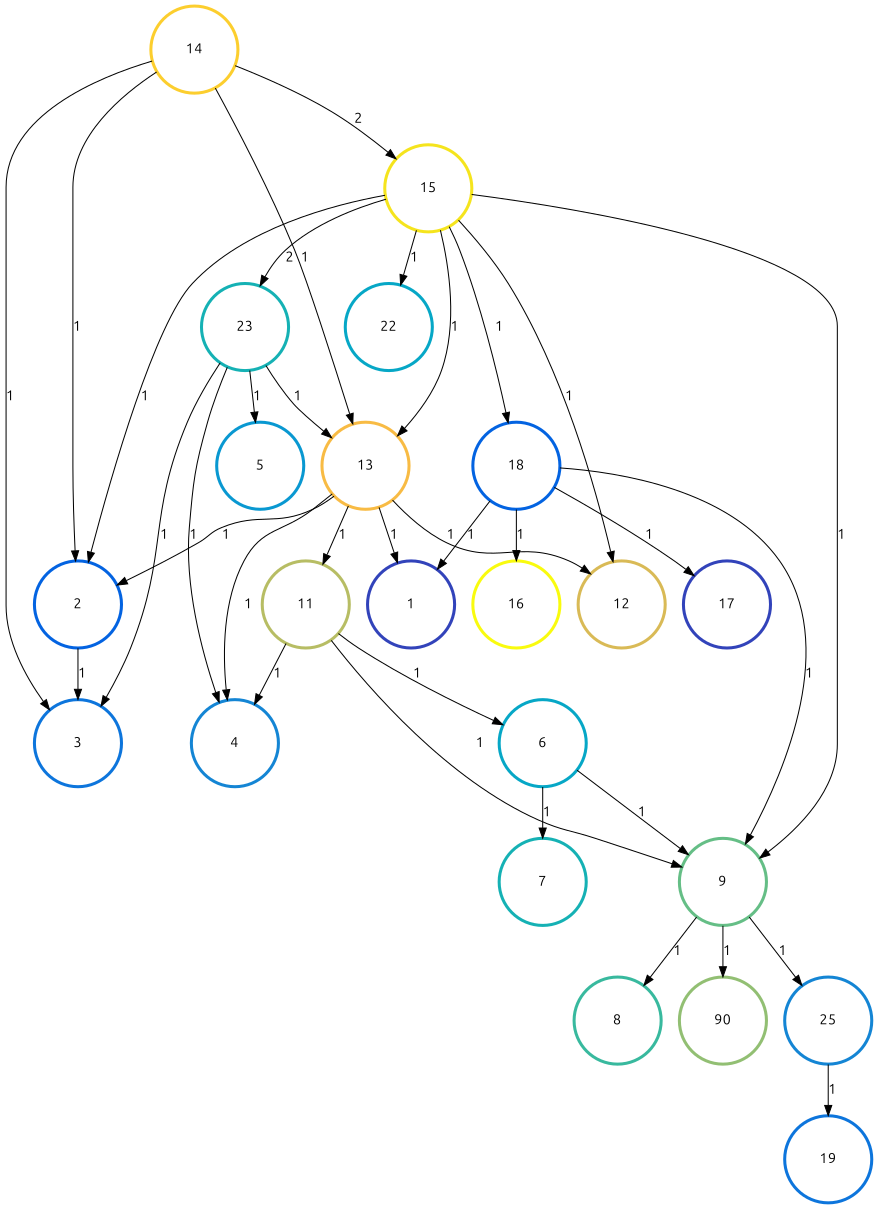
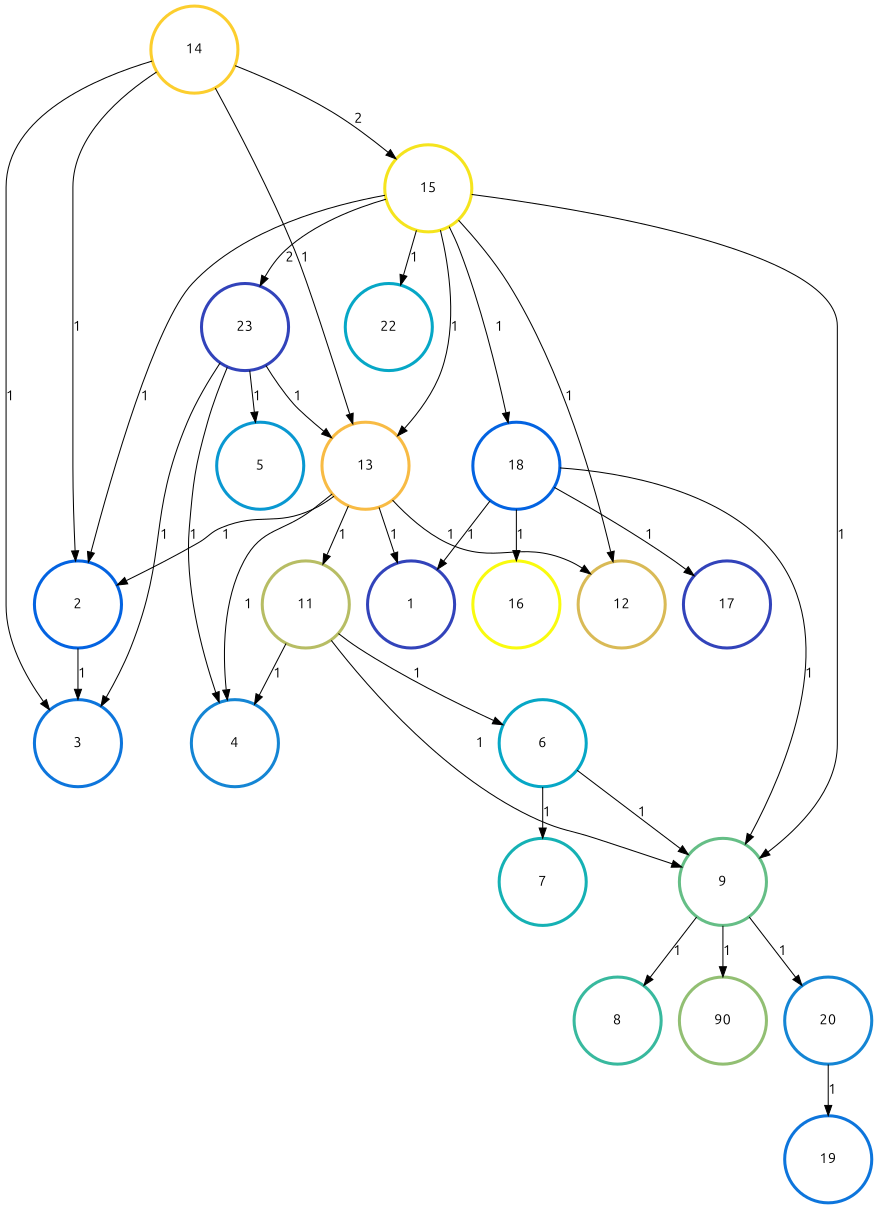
(245, 327) -> (245, 327)
(828, 1021) -> (828, 1021)
